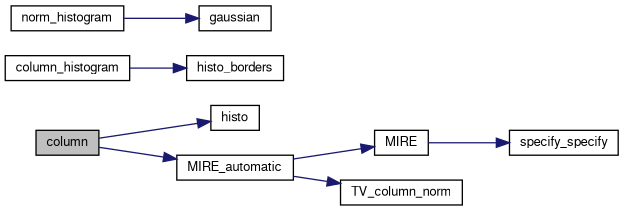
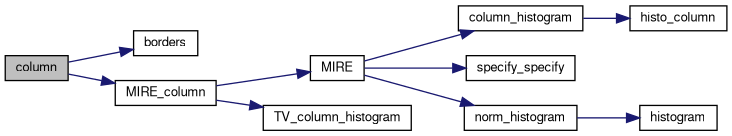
(235, 18) -> (678, 118)
none -> (413, 48)
(235, 68) -> (678, 18)
none -> (413, 89)
(235, 118) -> (166, 43)
(235, 168) -> (166, 93)
(401, 193) -> (337, 118)
